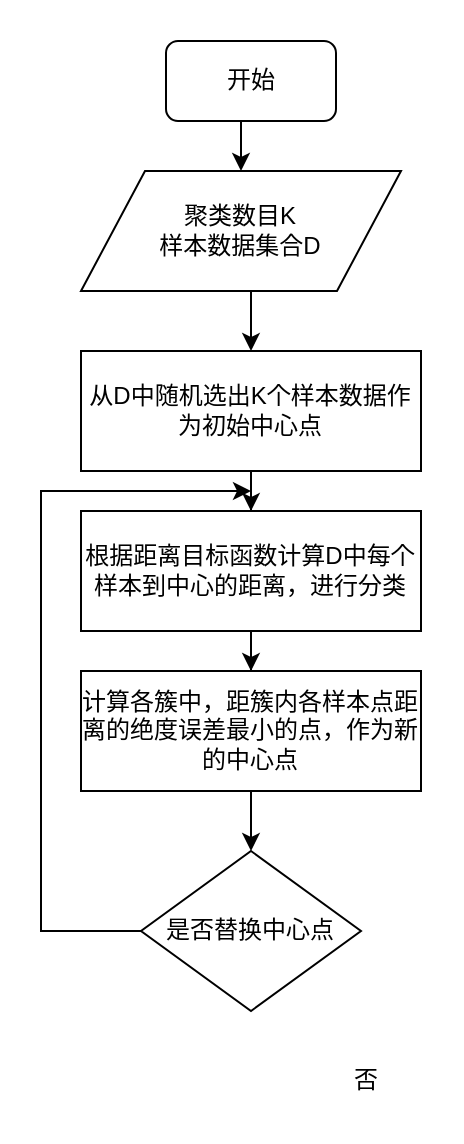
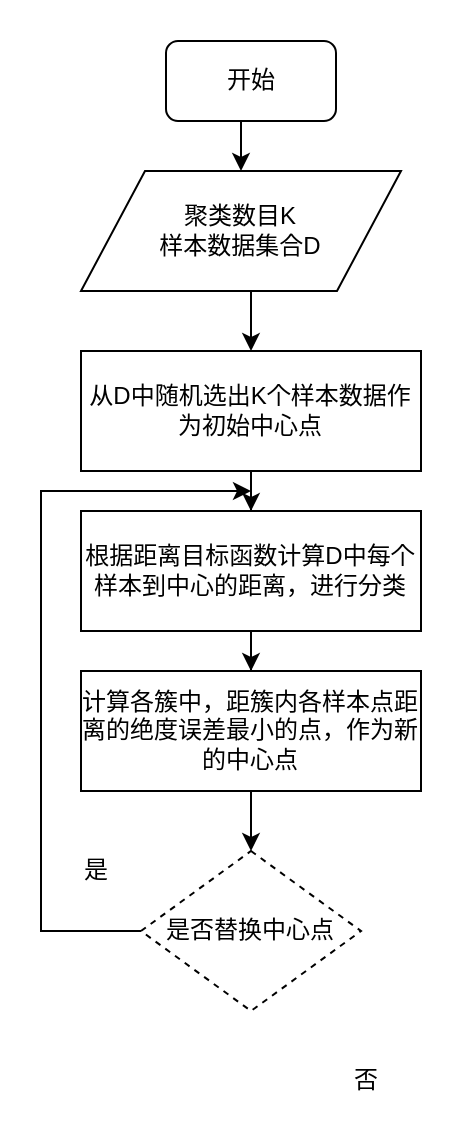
none -> (111, 871)
(251, 931) -> (251, 931)
